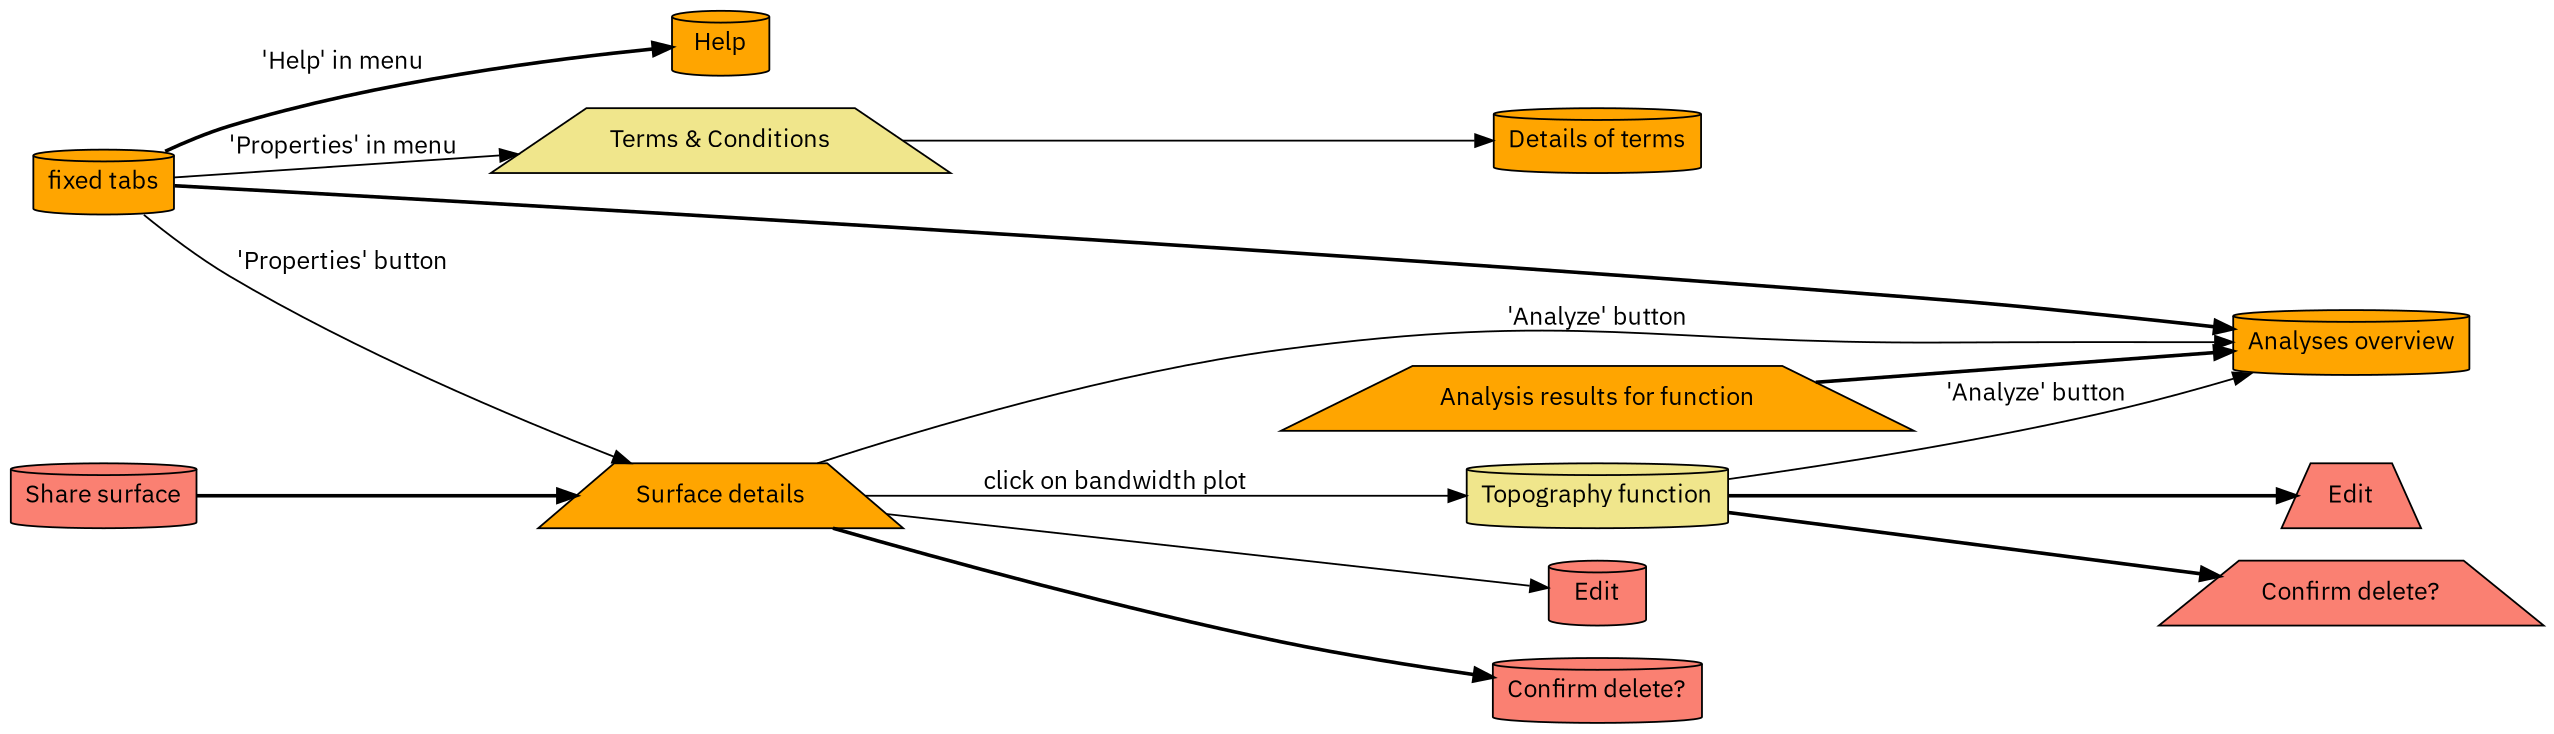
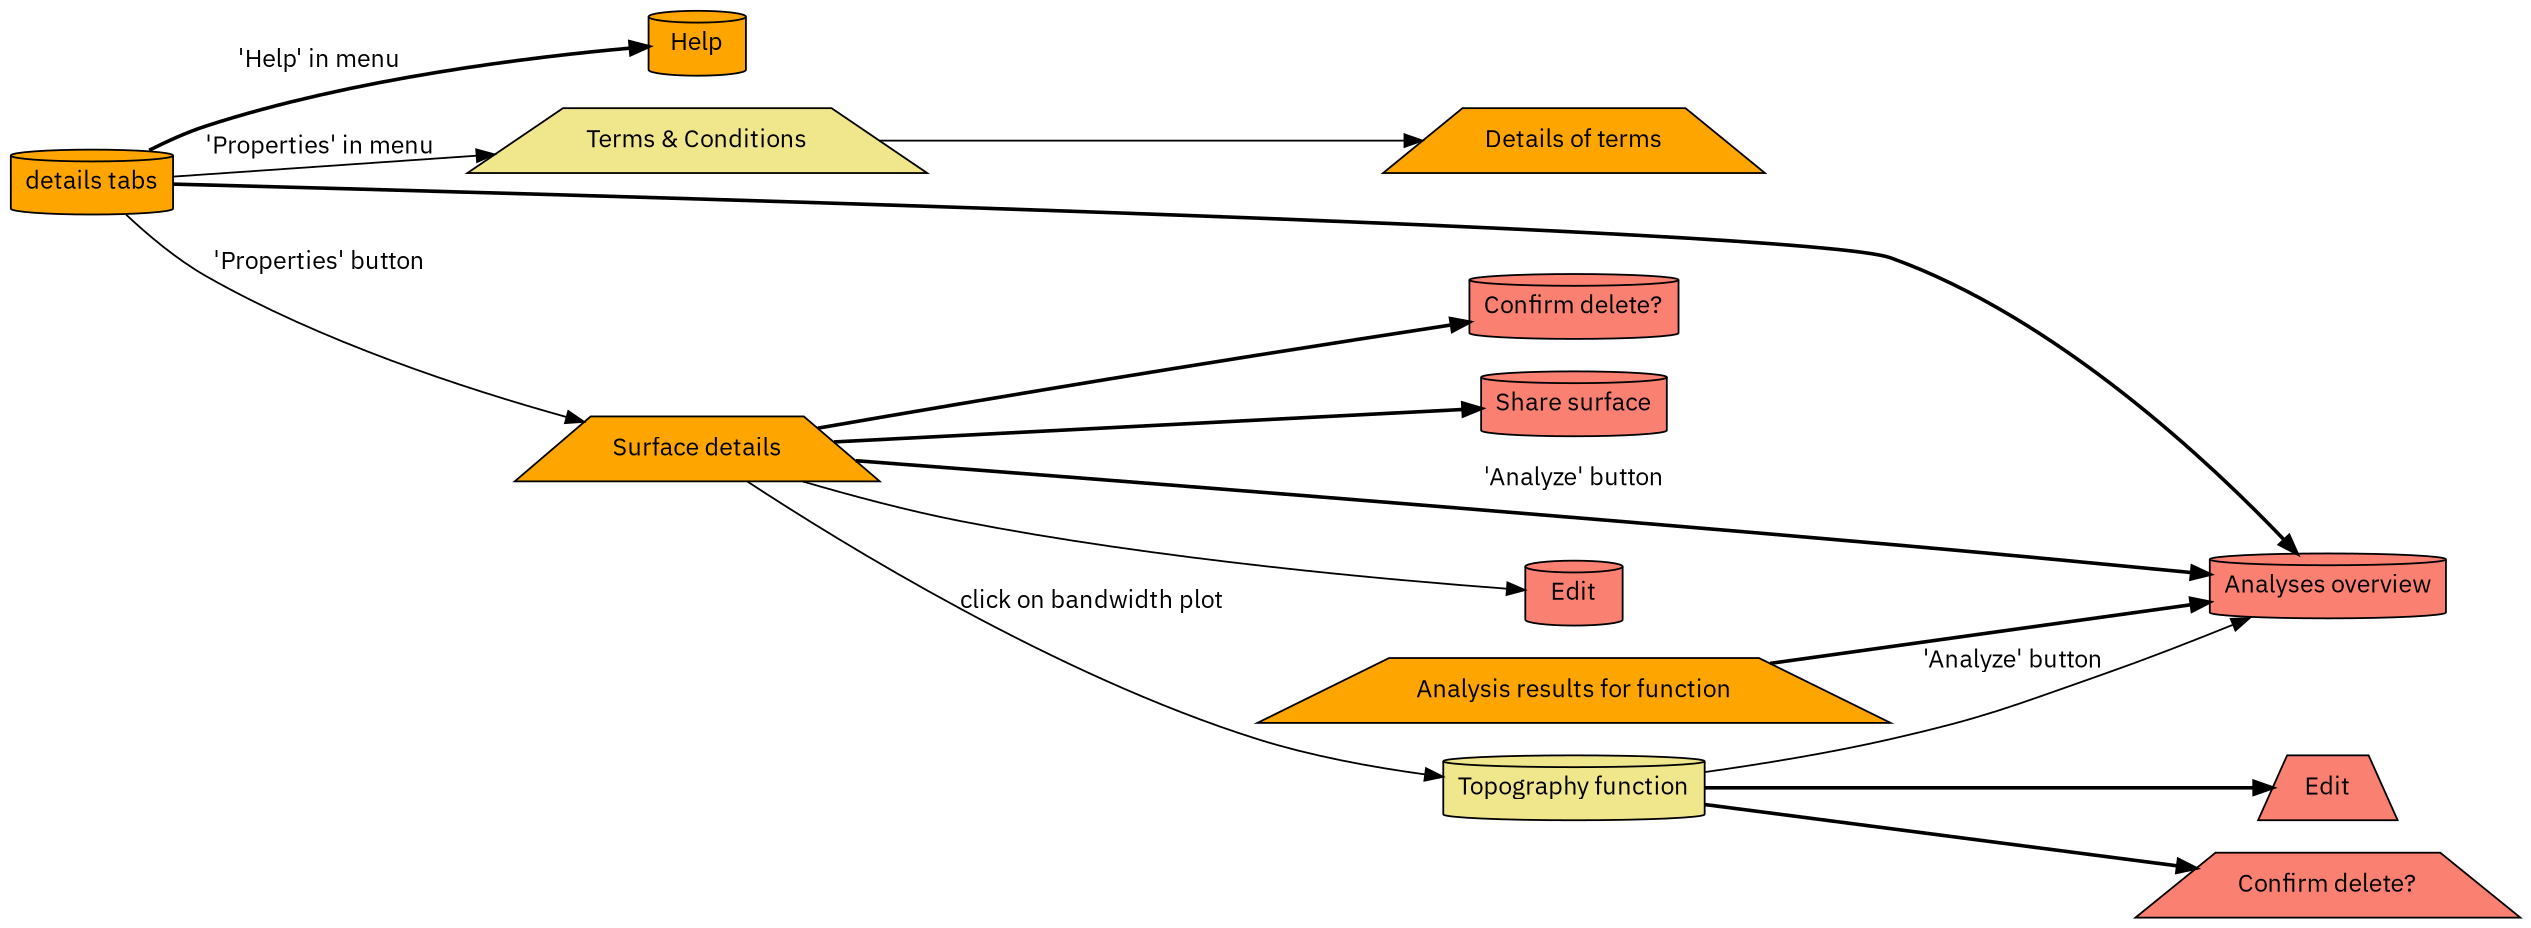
(1597, 141) -> (1574, 141)
(104, 182) -> (92, 182)
(1509, 331) -> (1524, 513)
(2351, 343) -> (2328, 586)
(377, 496) -> (1148, 426)
